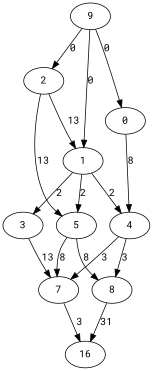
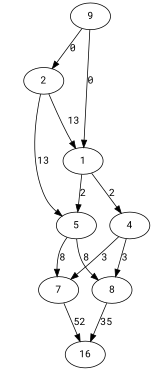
(125, 121) -> none
(23, 225) -> none
(80, 322) -> (80, 322)
(106, 322) -> (106, 322)
